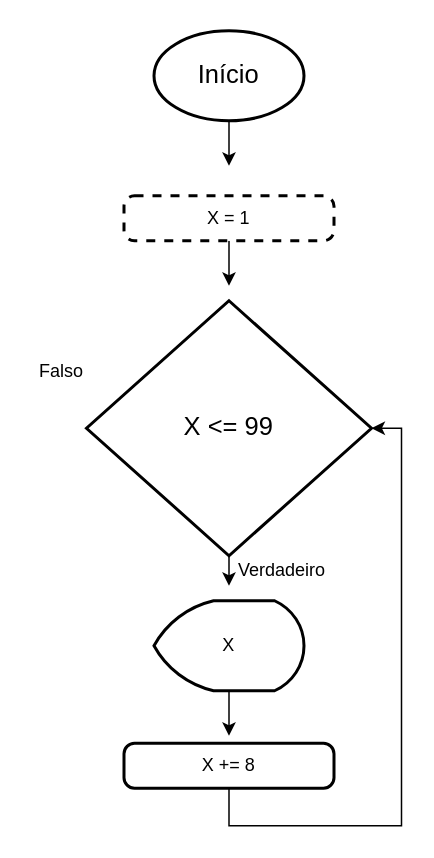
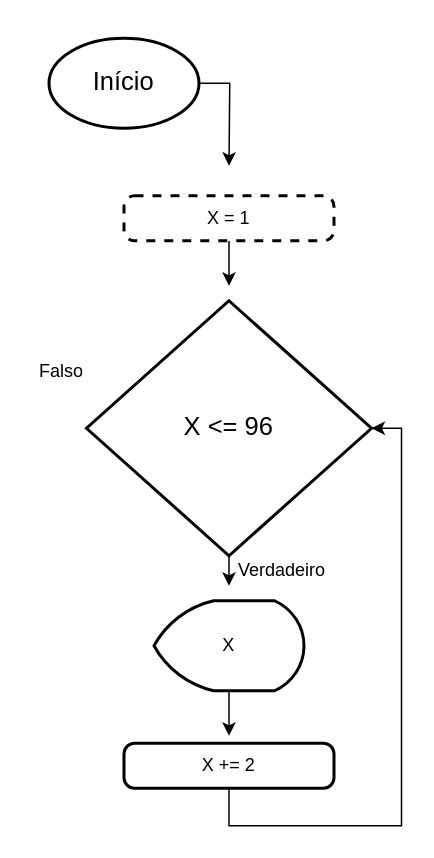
(229, 76) -> (124, 83)
(229, 428) -> (229, 428)
(229, 766) -> (229, 766)
